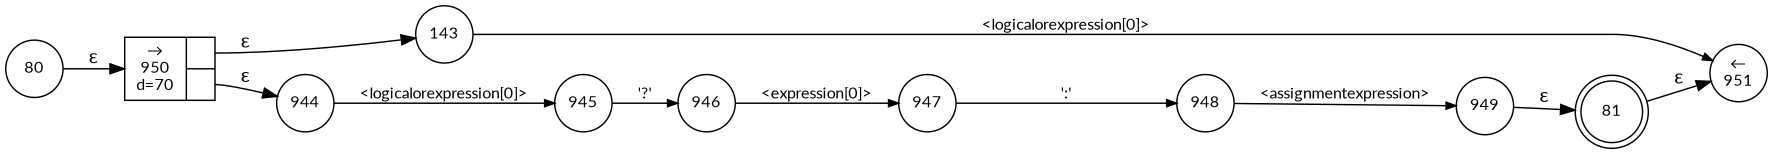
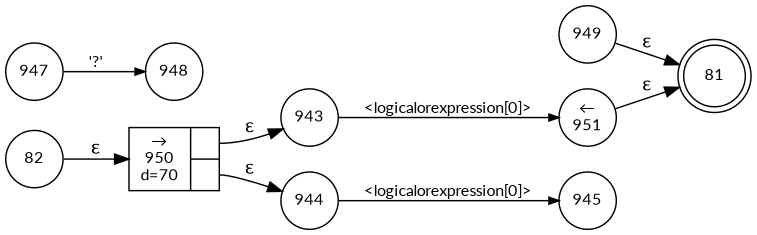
(444, 34) -> (310, 118)
(34, 69) -> (34, 159)
(1672, 93) -> (640, 100)
(1066, 95) -> (96, 63)
(707, 103) -> none
(1340, 105) -> none
